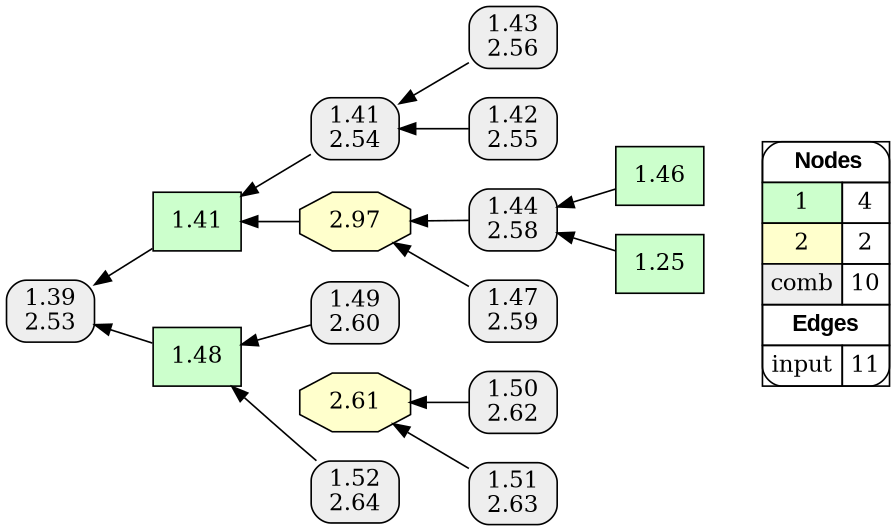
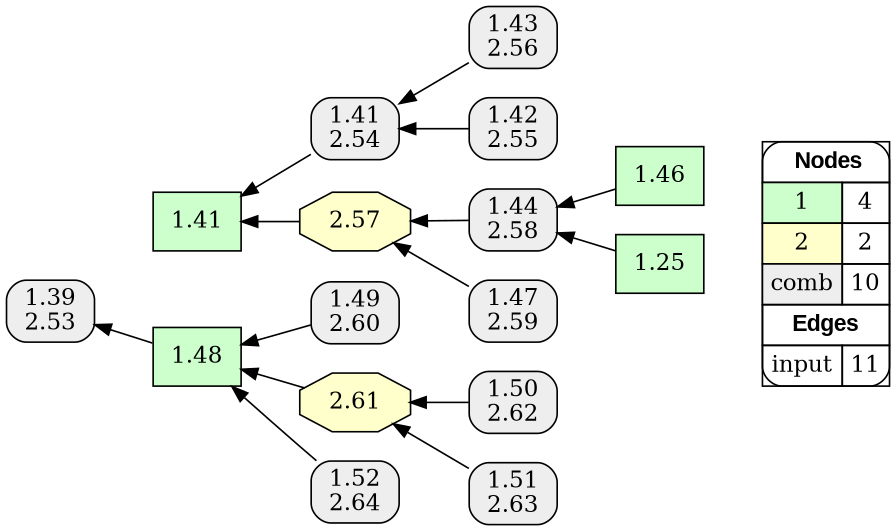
(355, 222) -> (355, 222)
(131, 262) -> none
none -> (281, 381)
